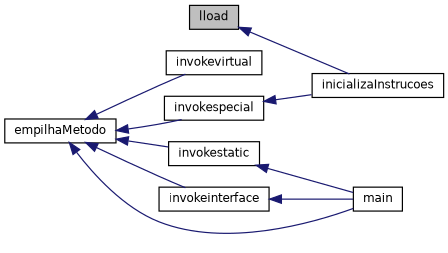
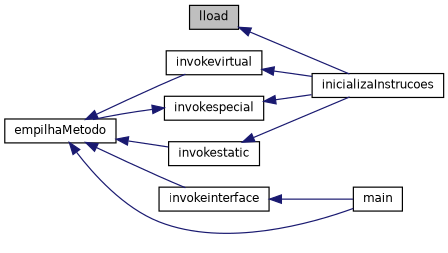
none -> (293, 74)
(155, 125) -> (122, 114)
(310, 180) -> (301, 117)
